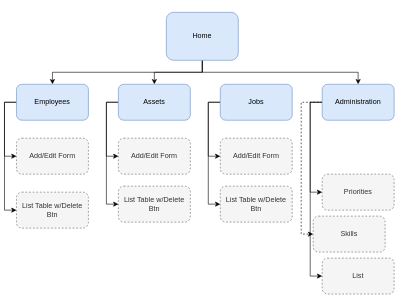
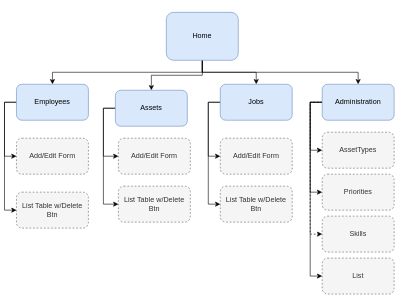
none -> (257, 78)
(155, 102) -> (152, 108)
none -> (317, 150)
none -> (359, 150)
(350, 234) -> (359, 234)
